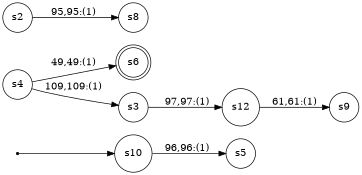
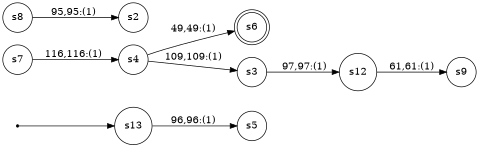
(72, 18) -> (72, 18)
none -> (18, 60)
(133, 154) -> (133, 126)
